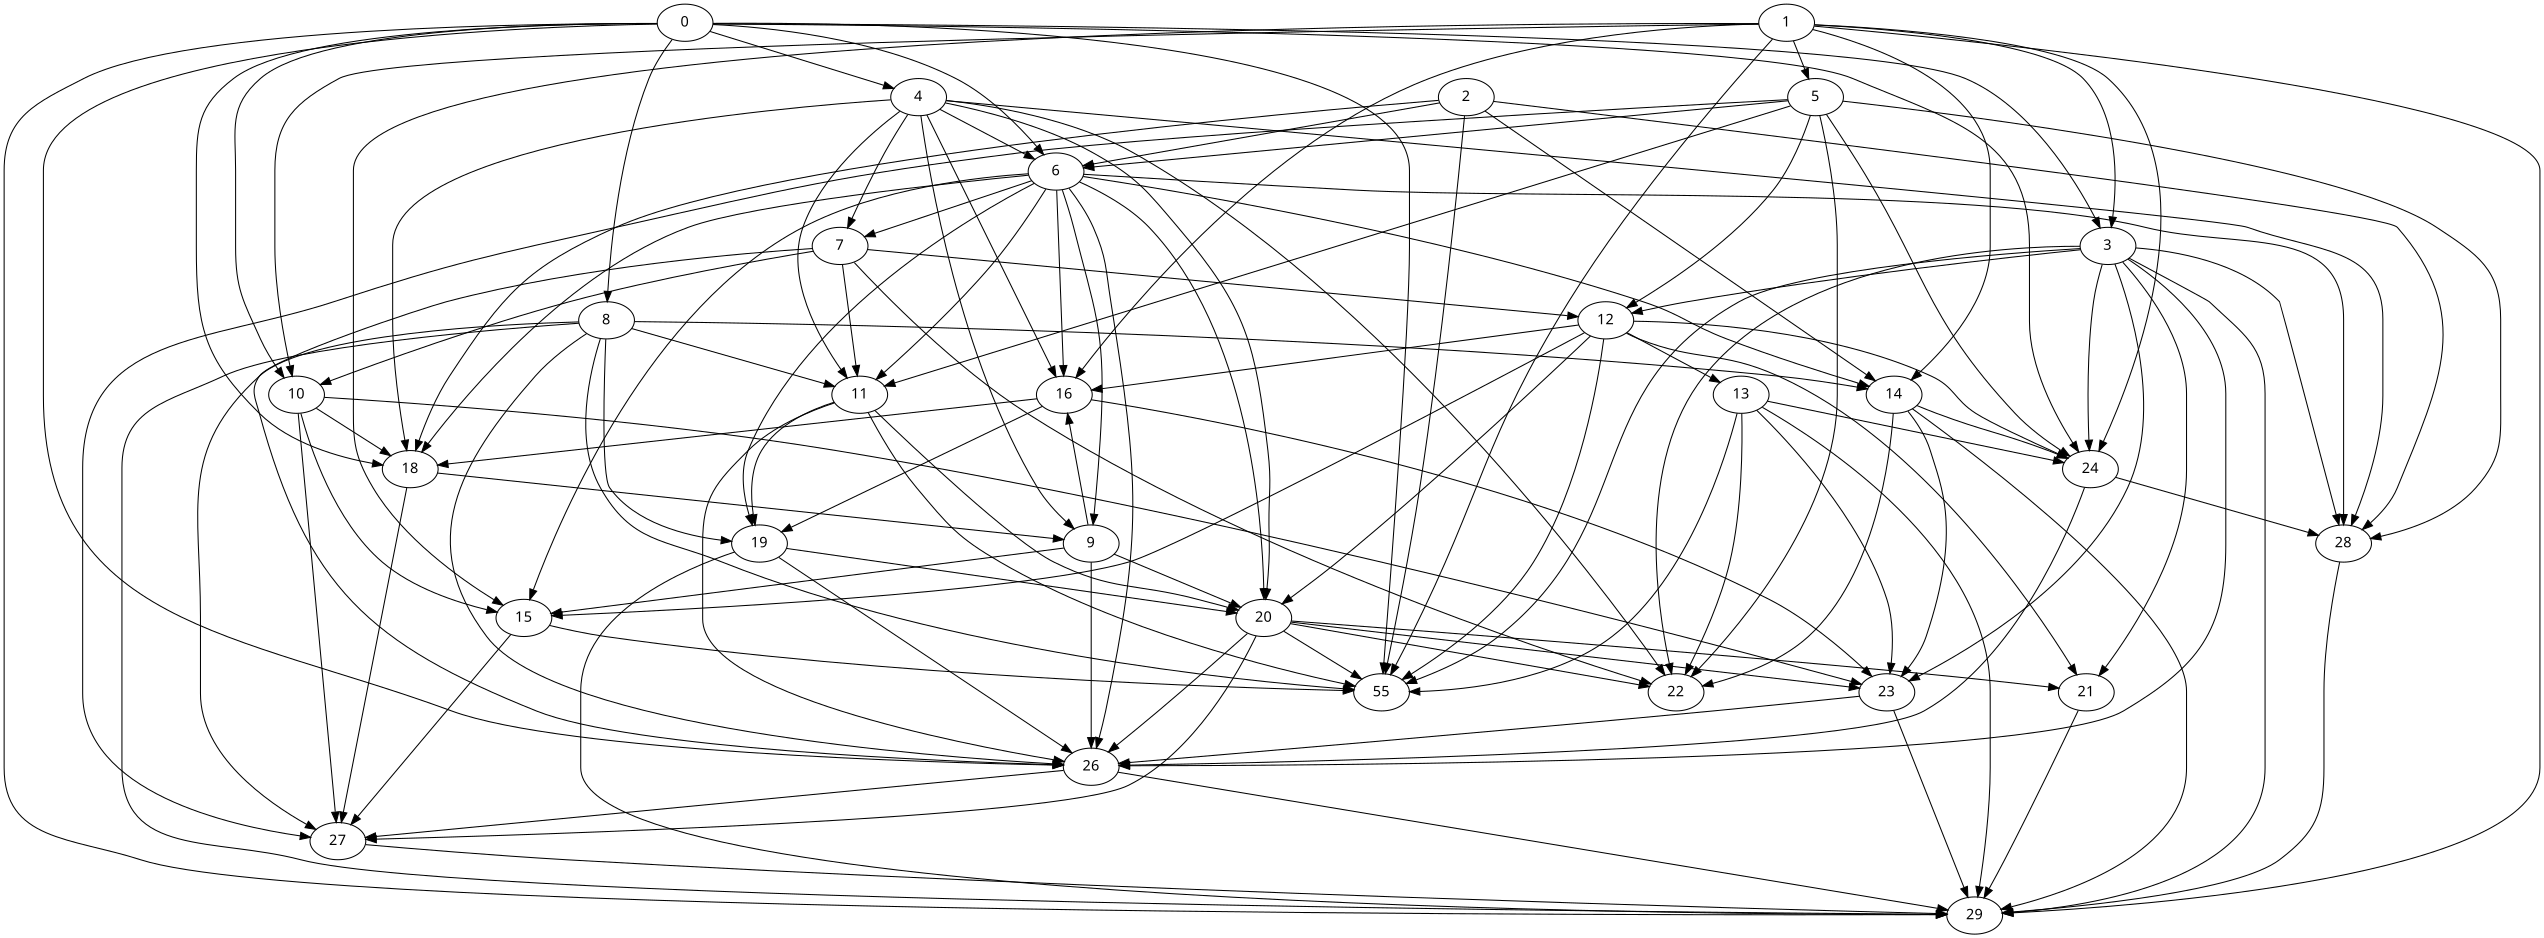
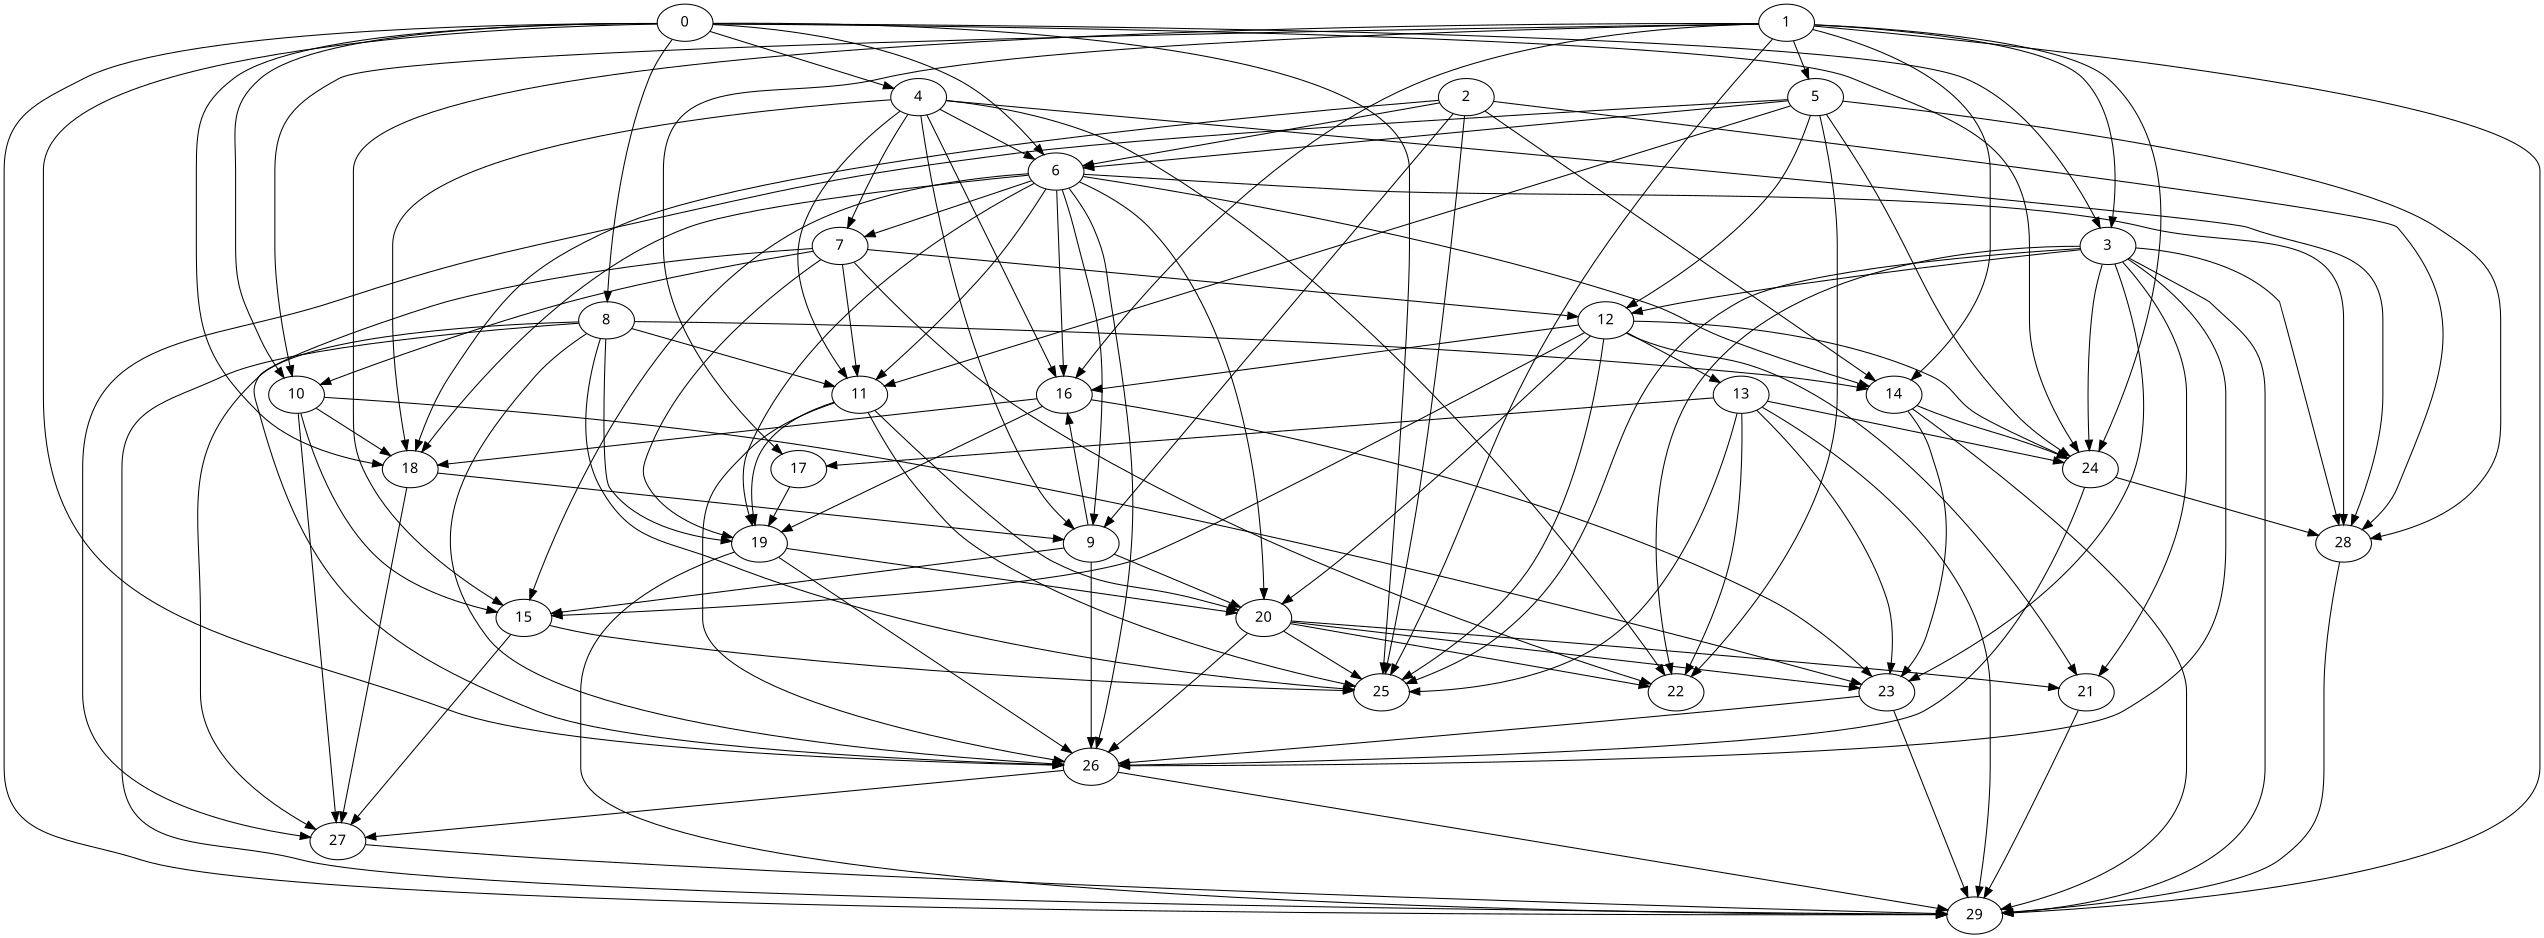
(1213, 272) -> none
none -> (1282, 316)
none -> (681, 393)
none -> (799, 469)
(1849, 582) -> none
(1382, 692) -> (1382, 692)
(853, 819) -> none
